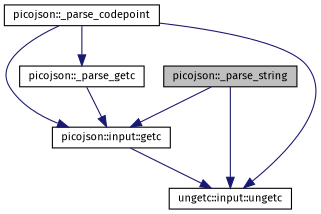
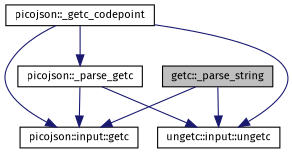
(82, 15) -> (80, 15)
(230, 76) -> (218, 76)
(166, 166) -> (140, 103)
